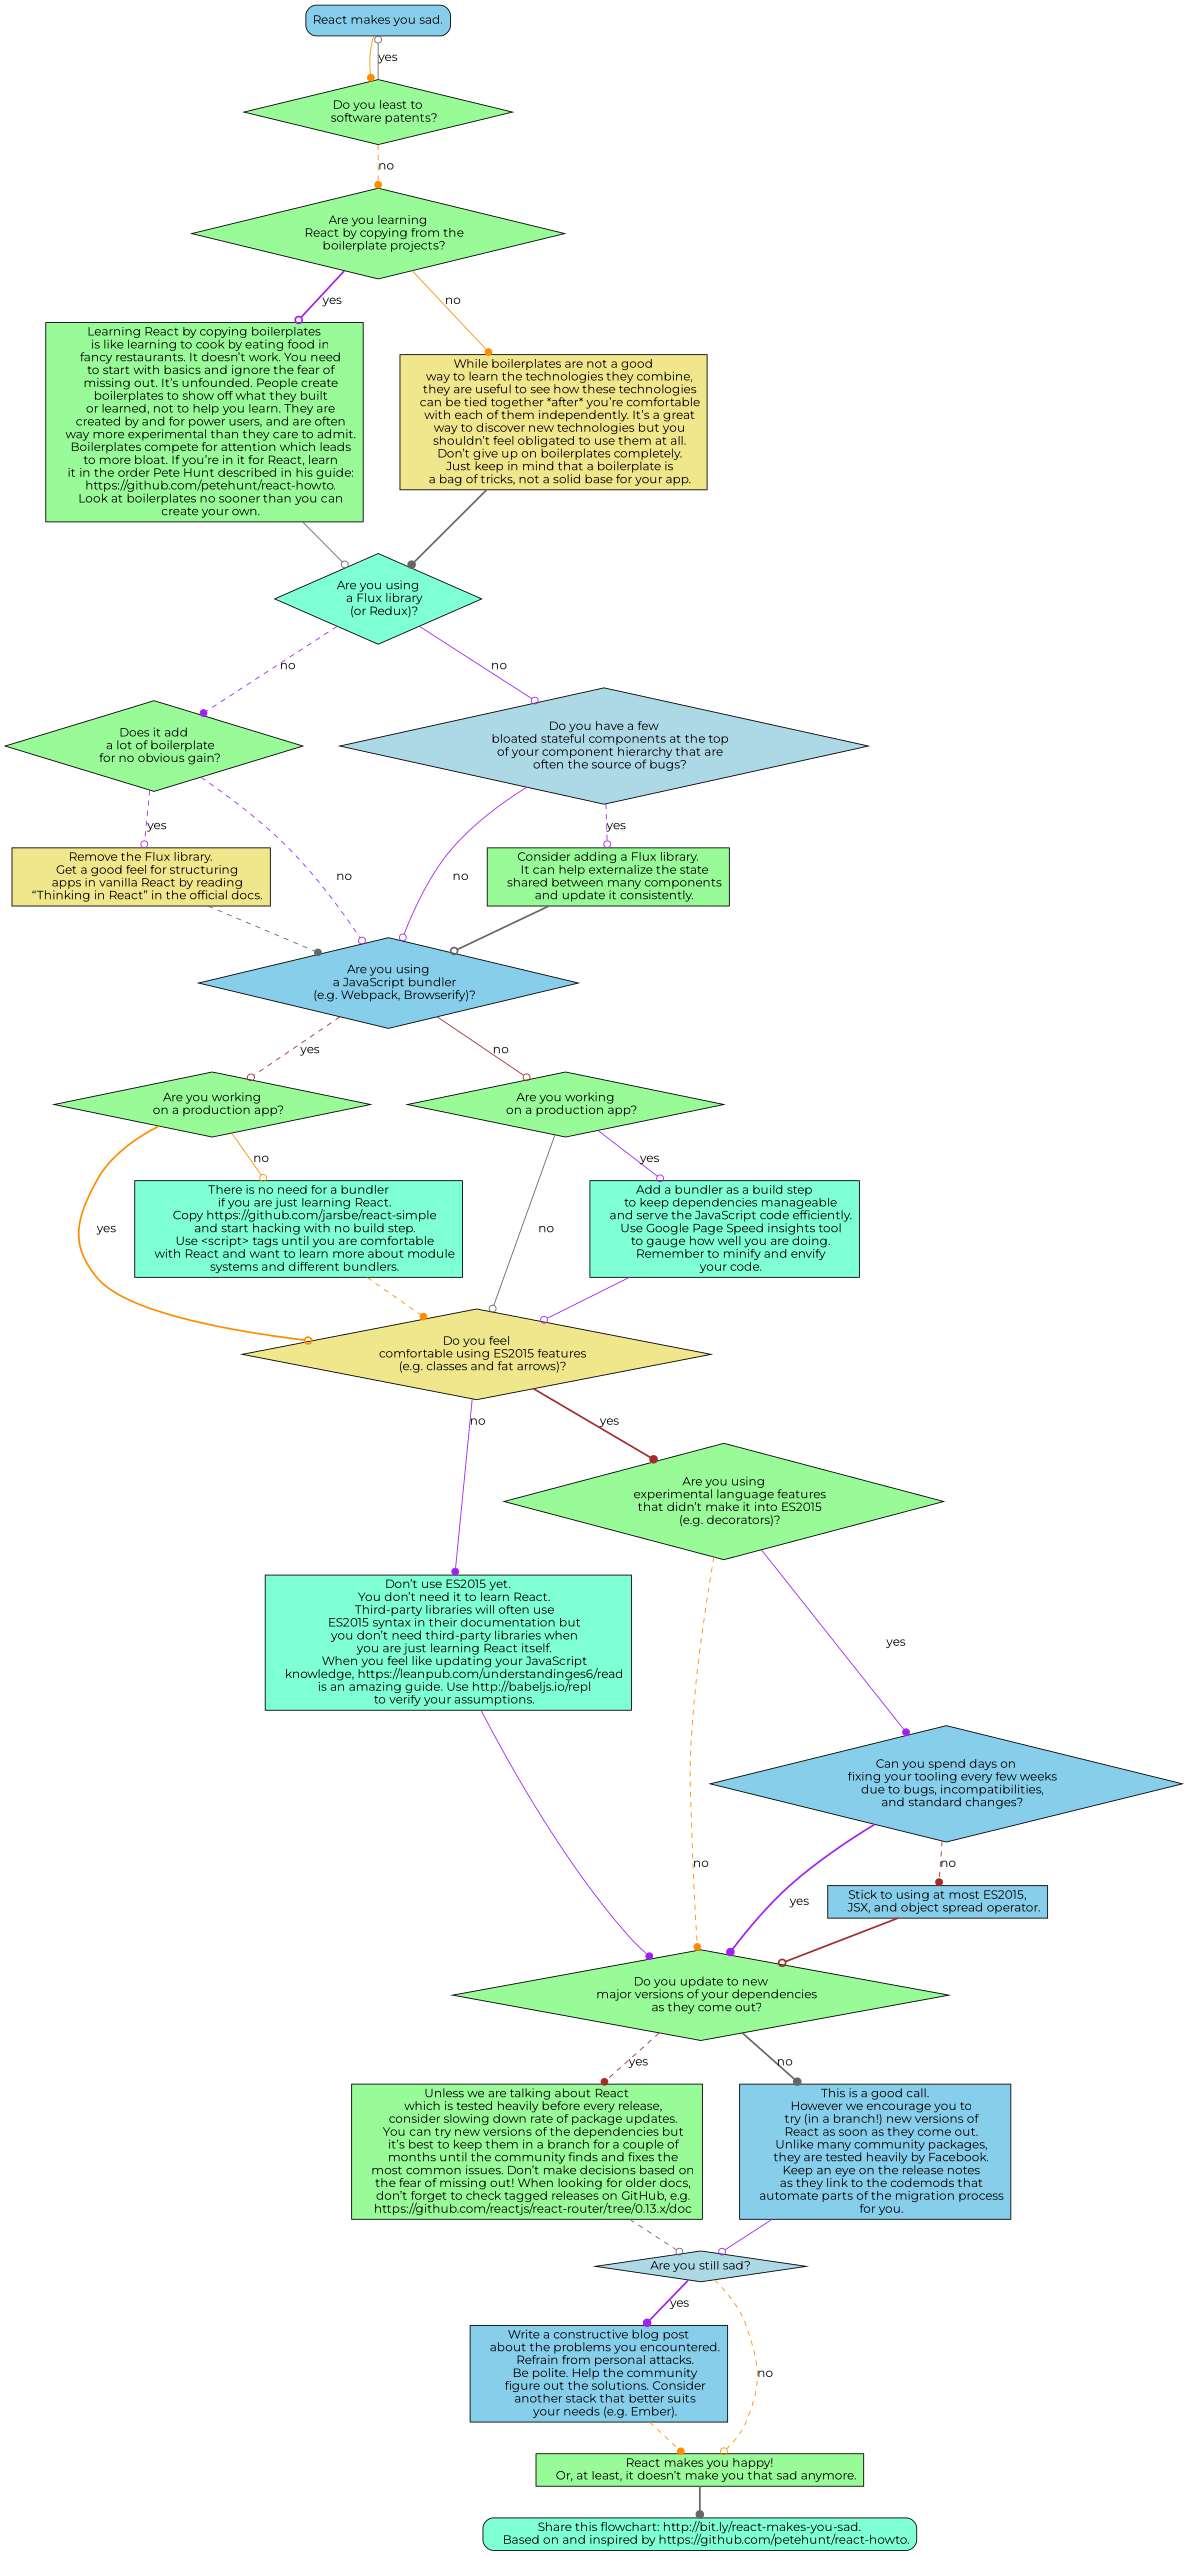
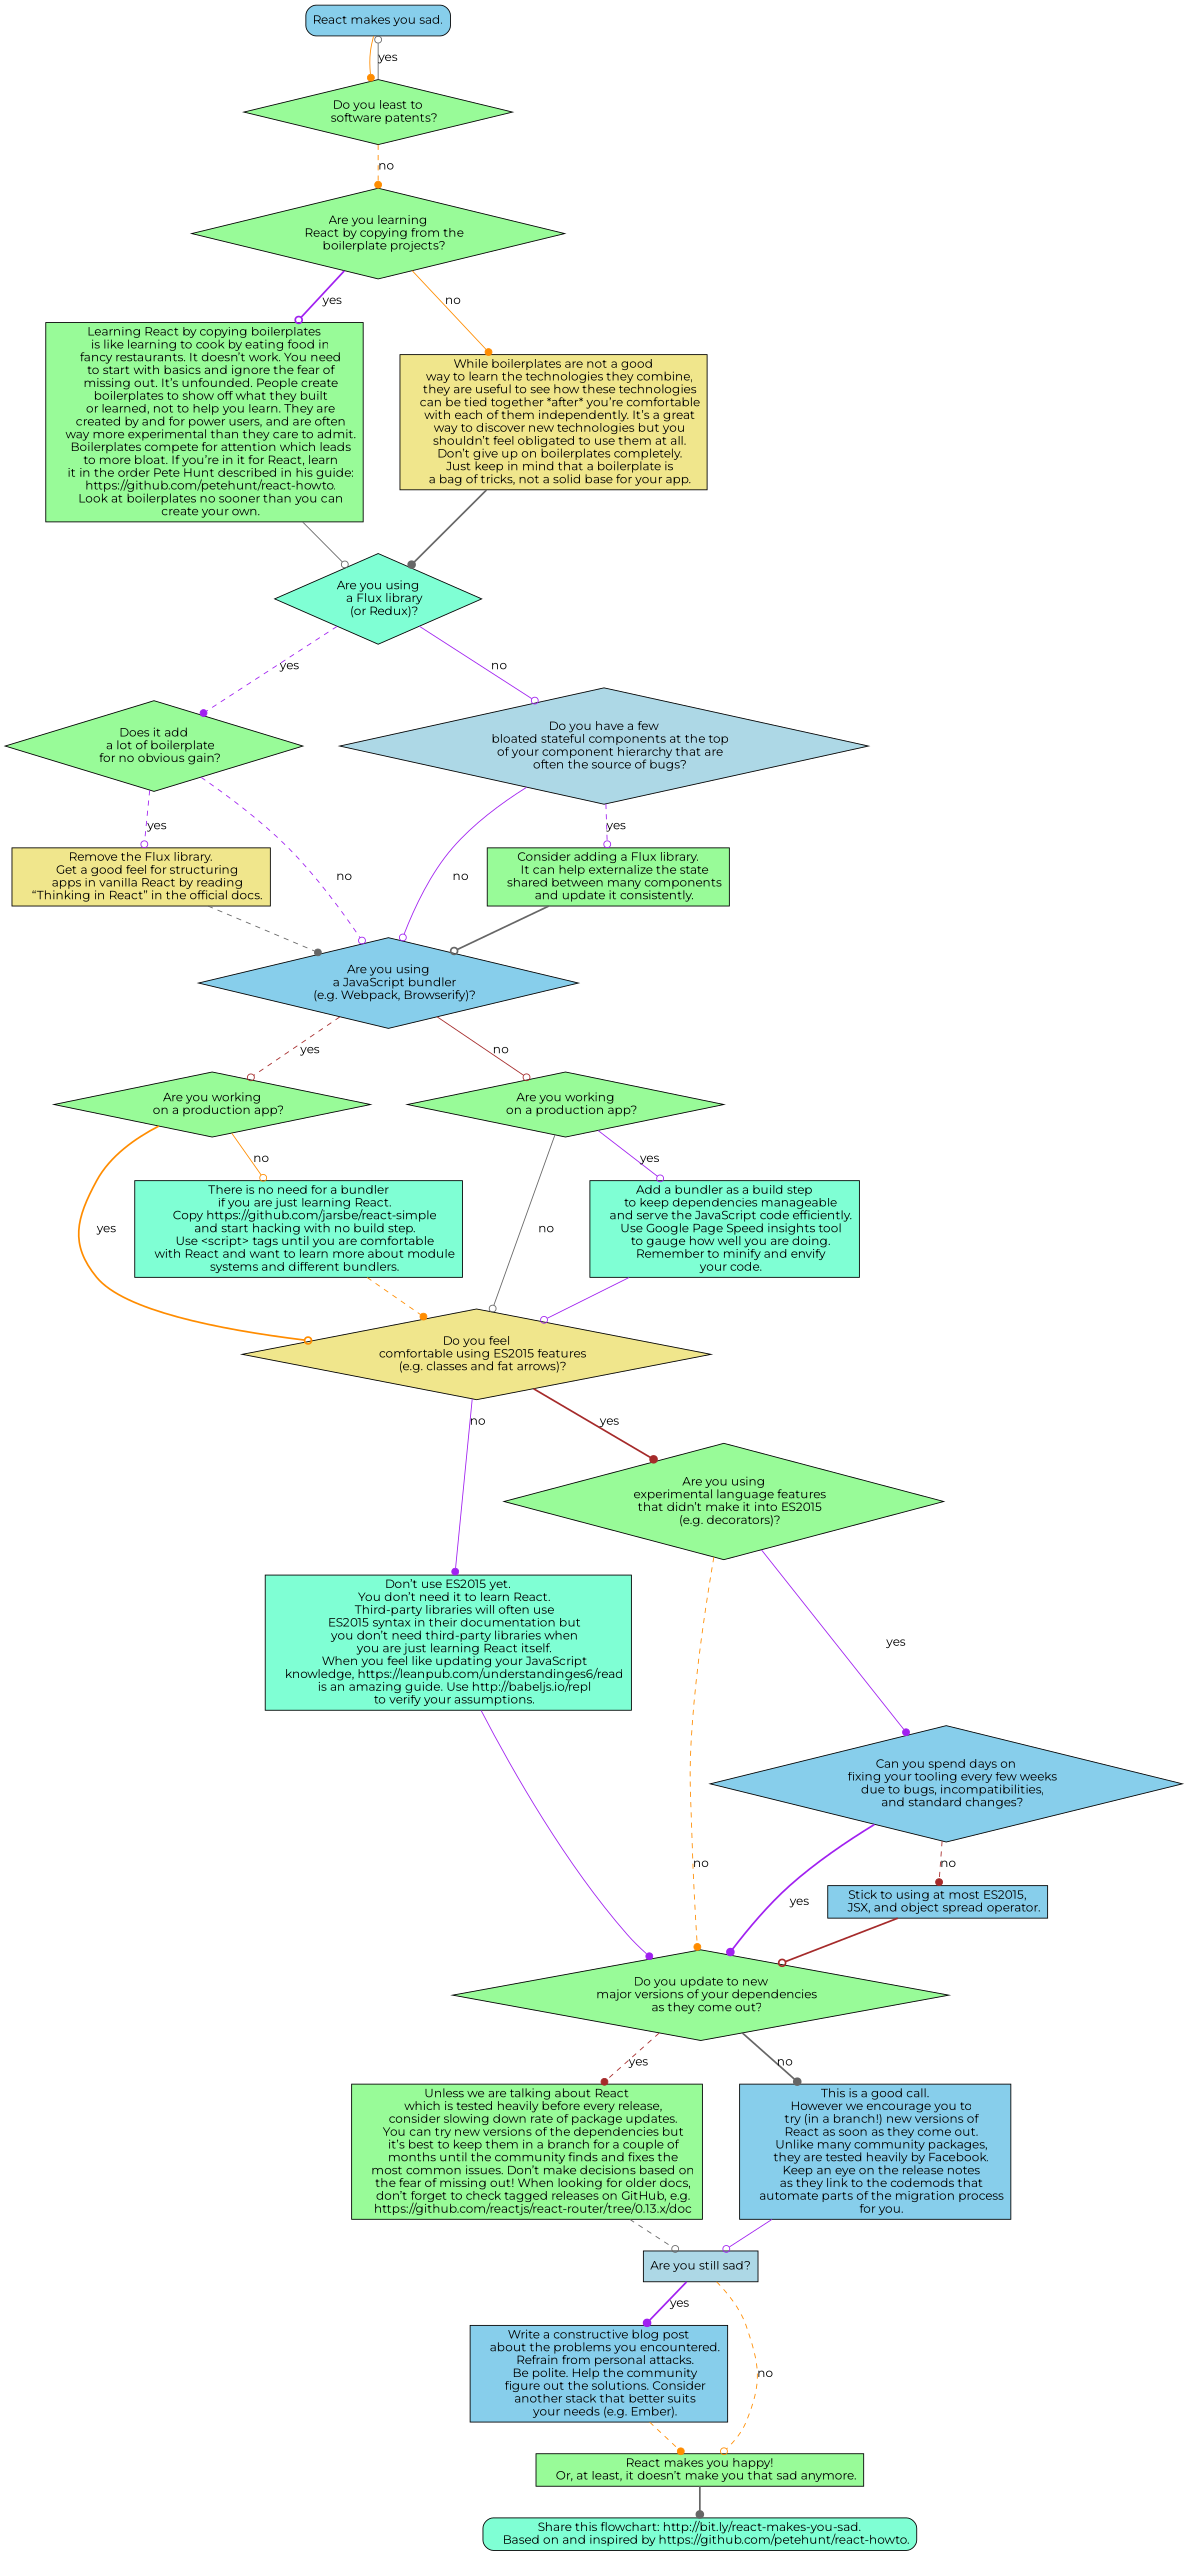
(288, 666) -> (290, 666)
(701, 2266) -> (701, 2266)
